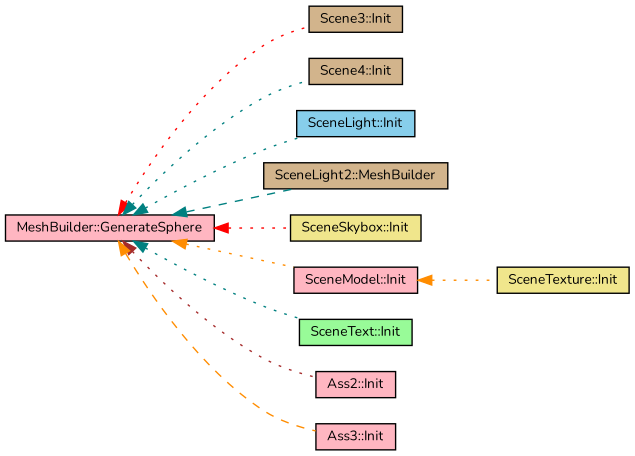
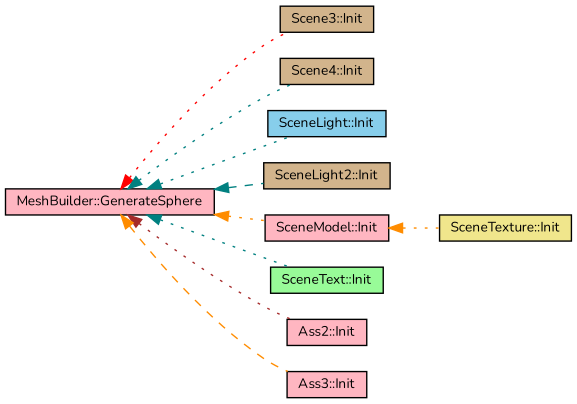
(356, 176) -> (327, 176)
(356, 228) -> none
